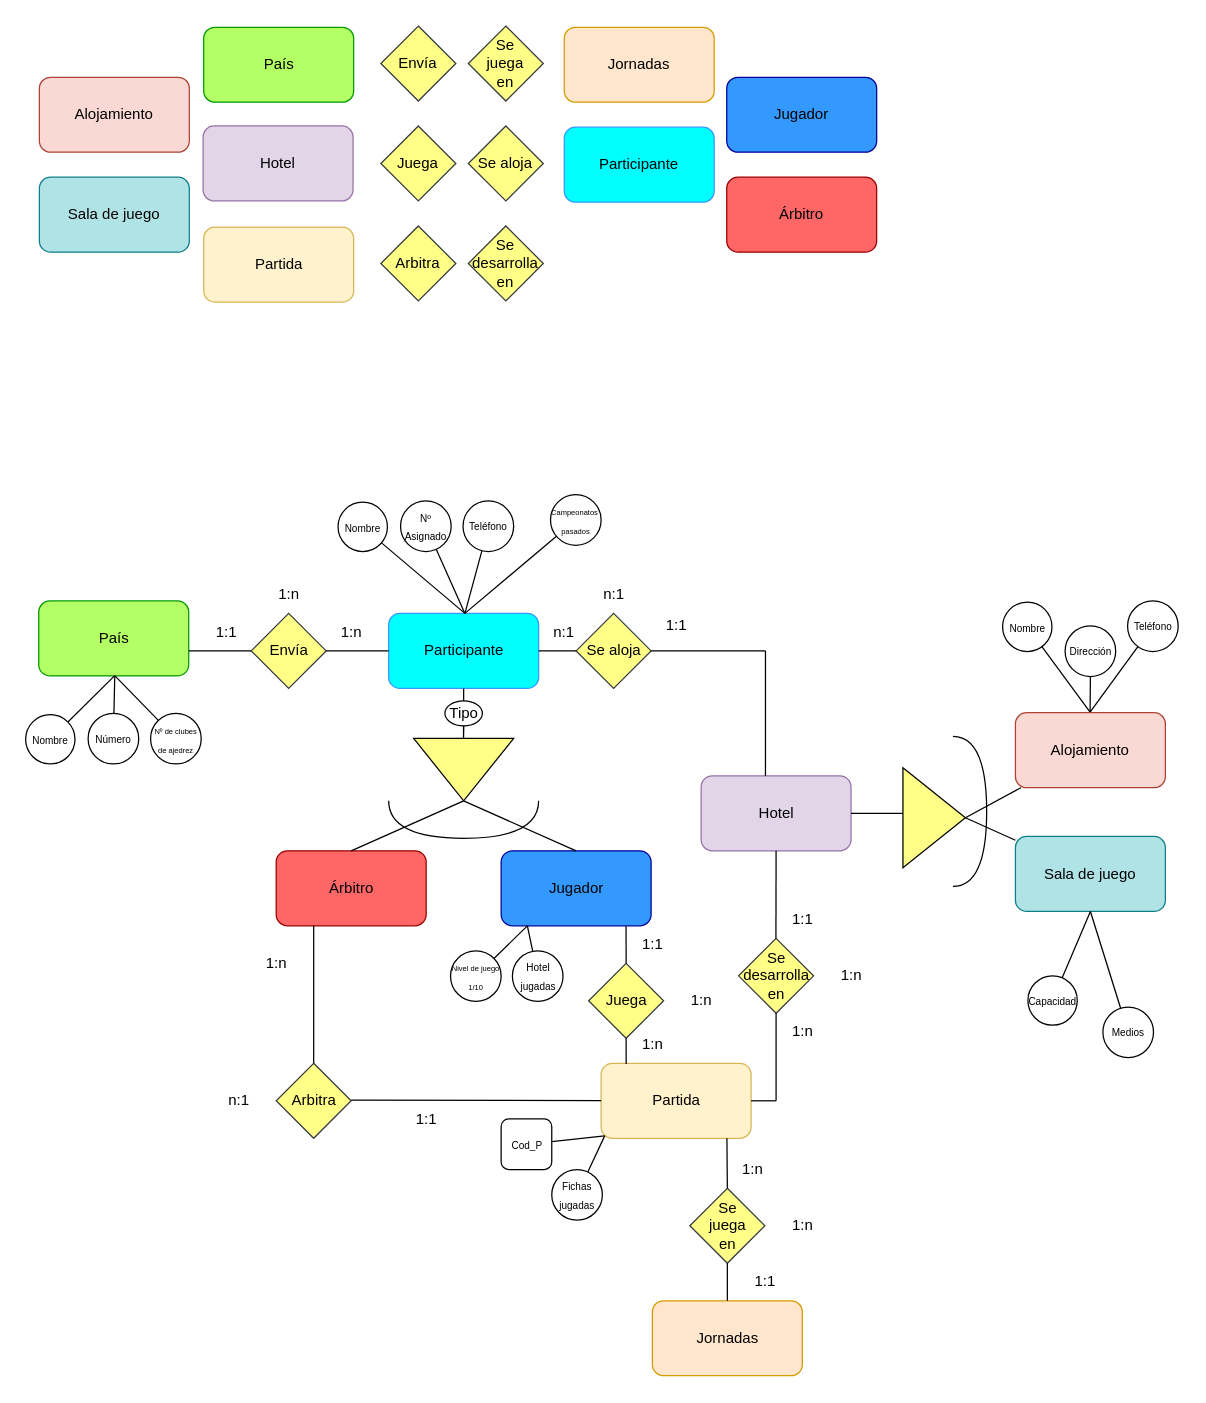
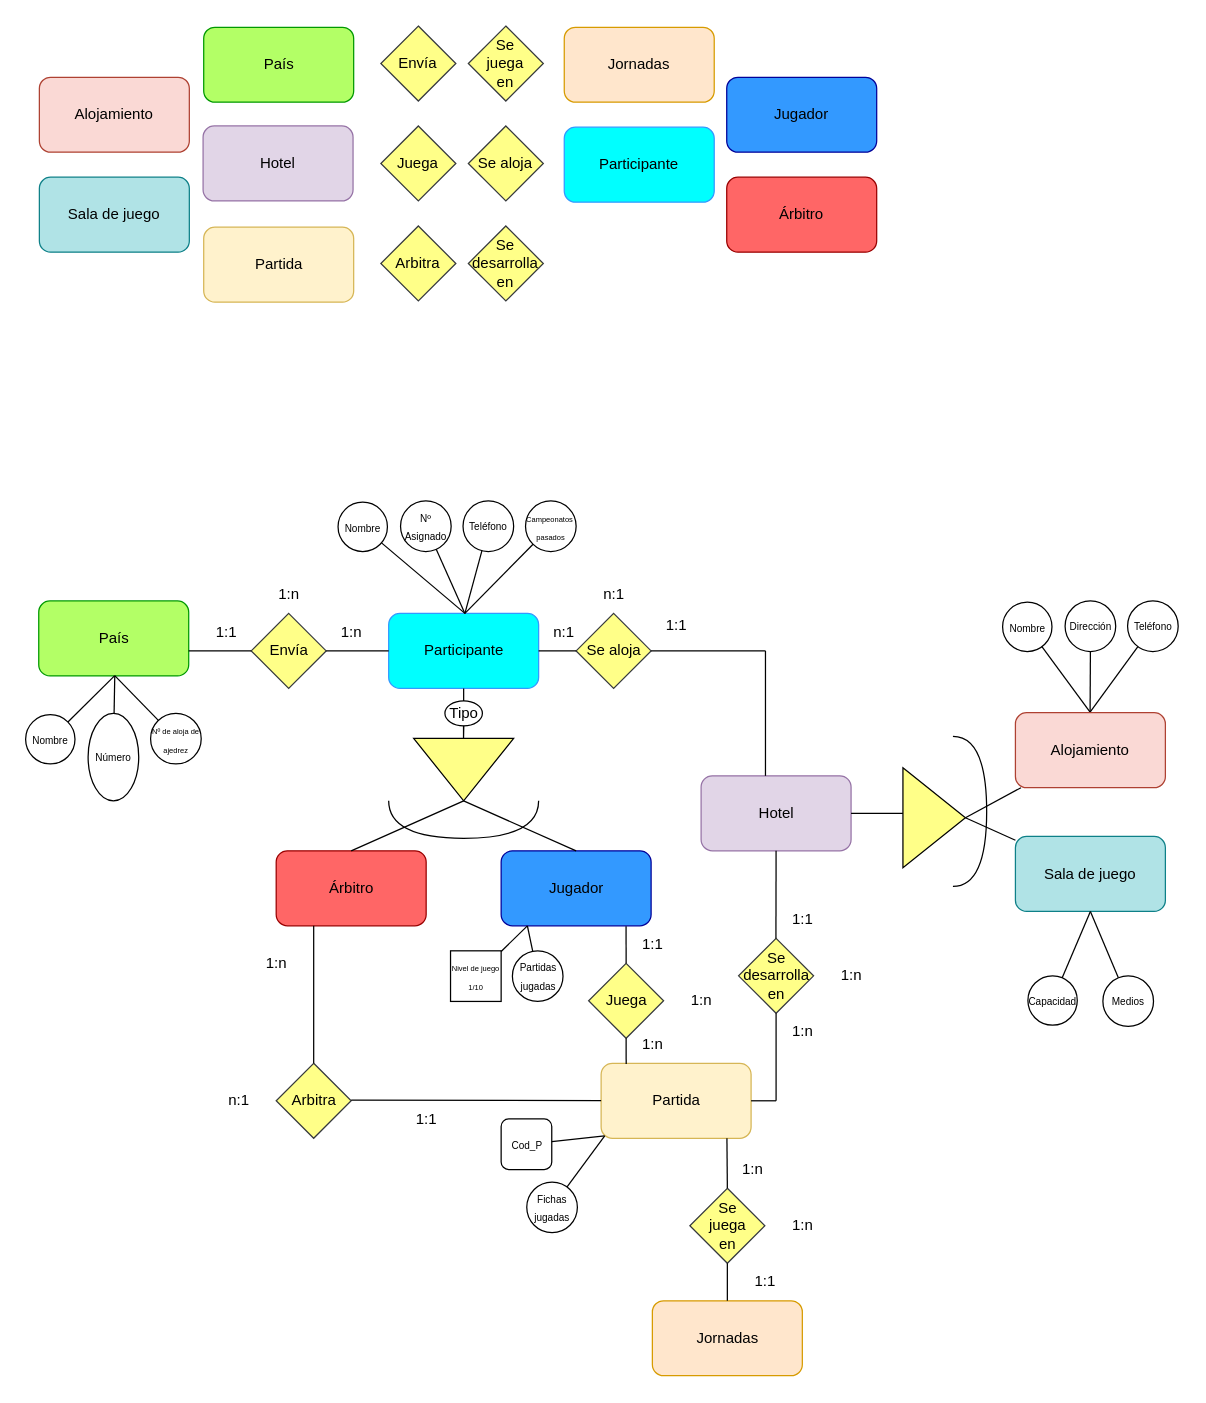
(576, 520) -> (551, 526)
(1091, 651) -> (1091, 626)
(113, 738) -> (113, 757)
(176, 738) -> (176, 738)
(476, 976) -> (476, 976)
(539, 976) -> (539, 976)
(1128, 1032) -> (1128, 1001)
(577, 1195) -> (552, 1207)
